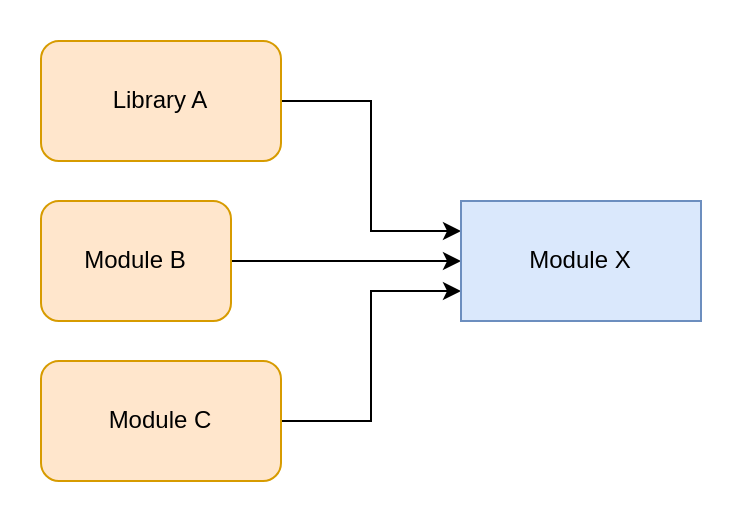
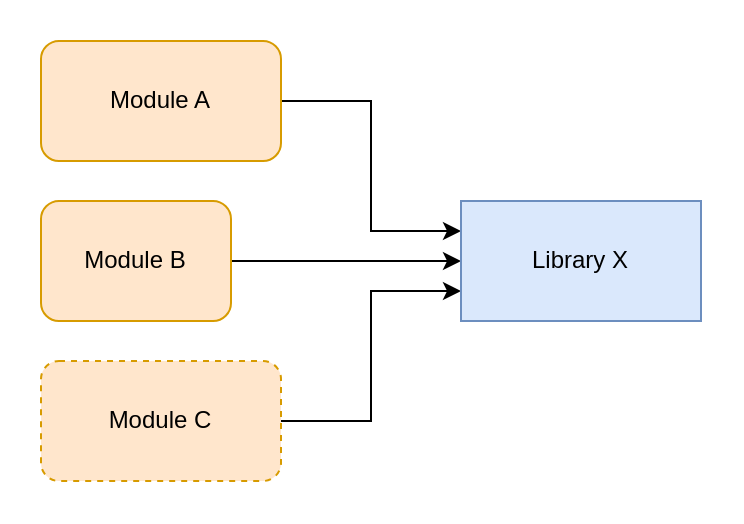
(161, 101) -> (161, 101)
(581, 261) -> (581, 261)
(161, 421) -> (161, 421)
